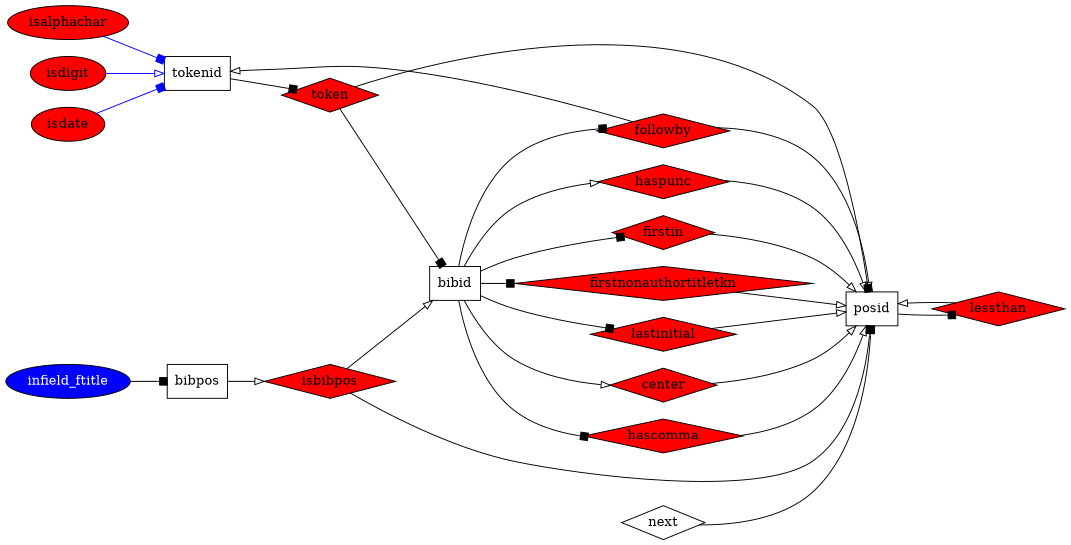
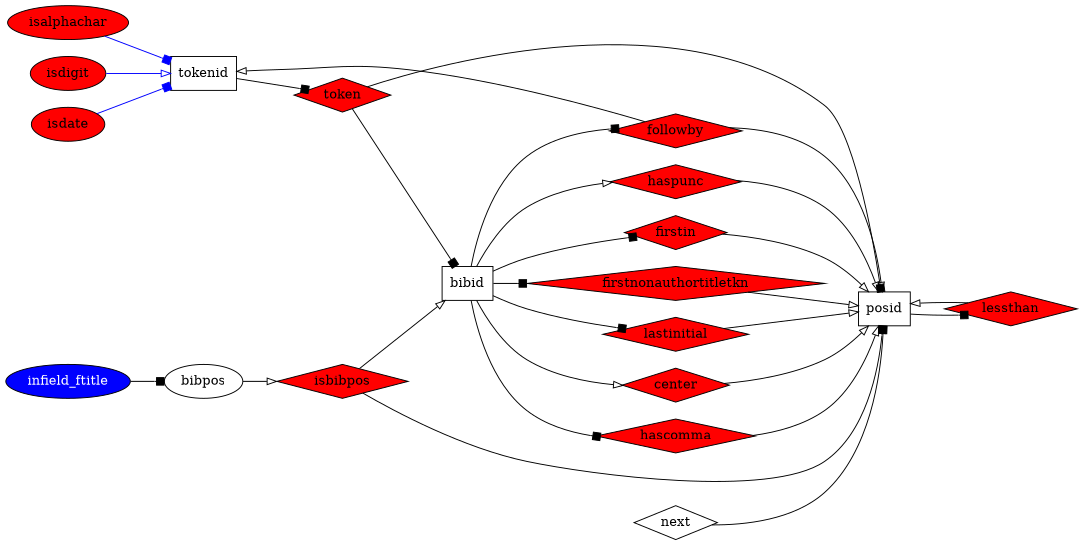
(197, 381) -> (204, 381)
